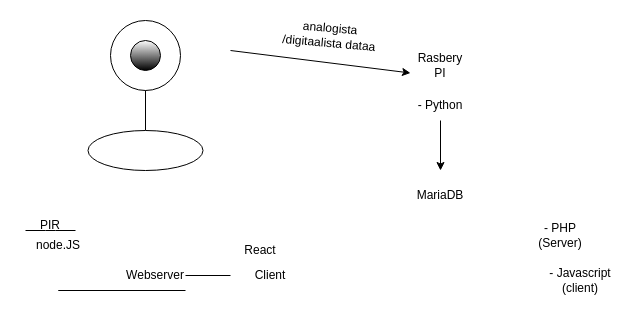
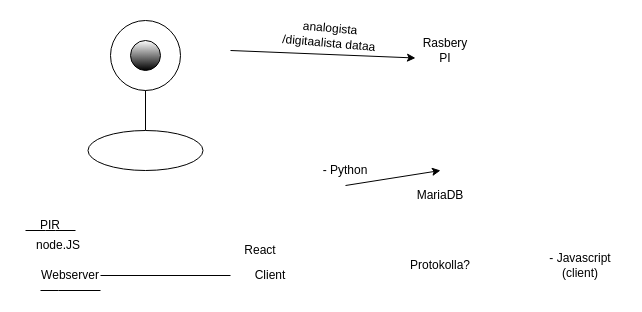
(441, 66) -> (446, 51)
(441, 106) -> (346, 171)
(561, 236) -> none
none -> (441, 266)
(156, 276) -> (71, 276)
(581, 281) -> (581, 266)
